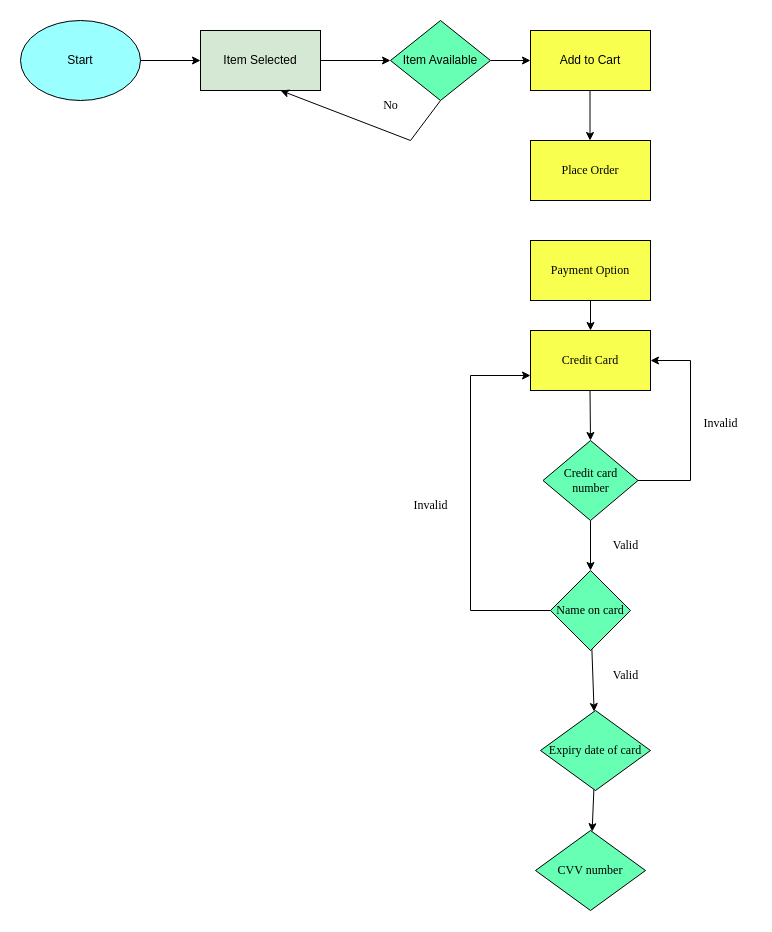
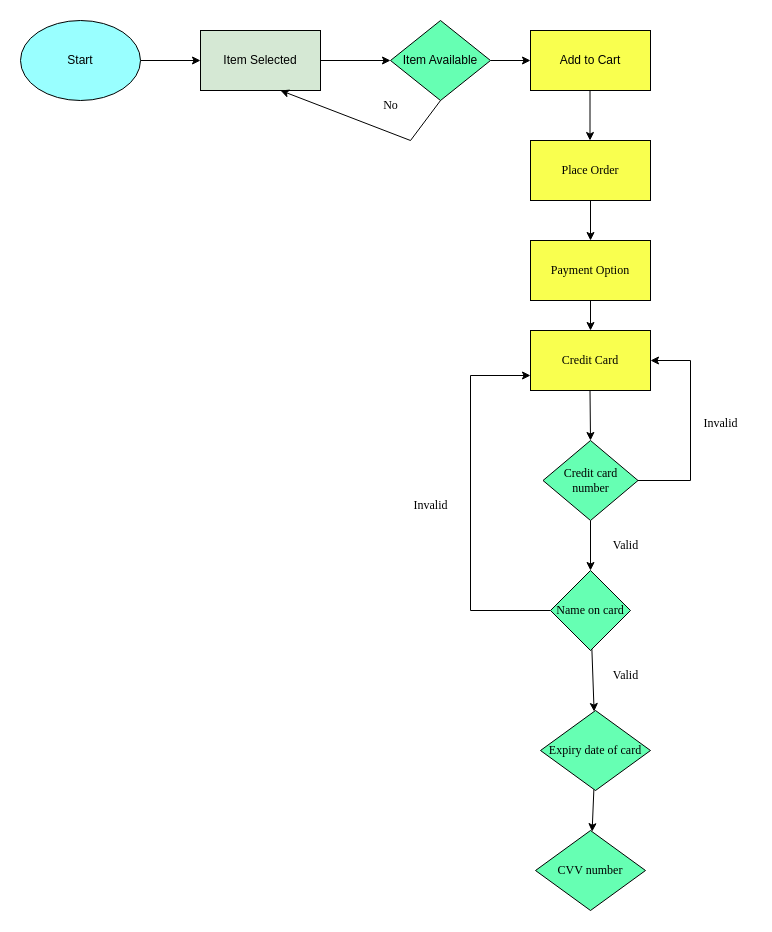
none -> (591, 217)
